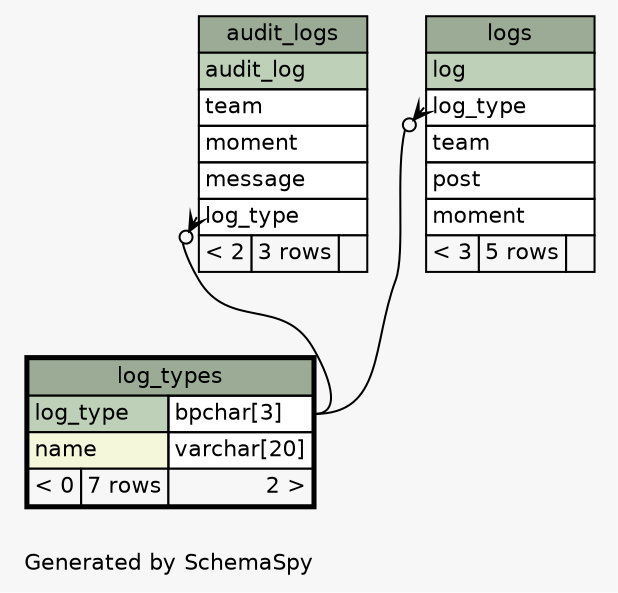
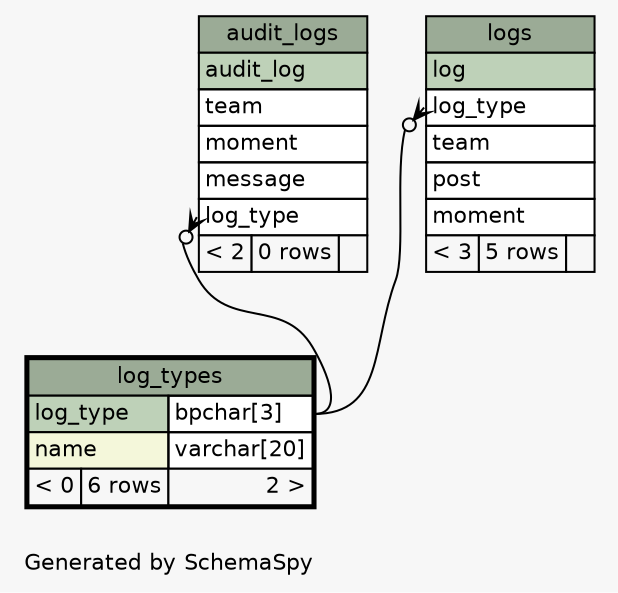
(295, 253) -> (295, 253)
(125, 486) -> (125, 486)
